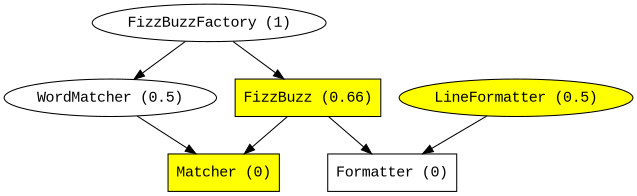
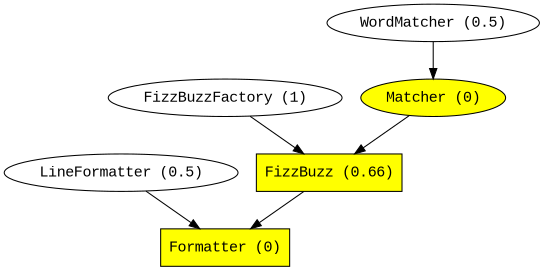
(164, 57) -> none
(516, 98) -> (121, 173)
(270, 132) -> (386, 132)
(224, 173) -> (433, 98)
(392, 173) -> (225, 248)
